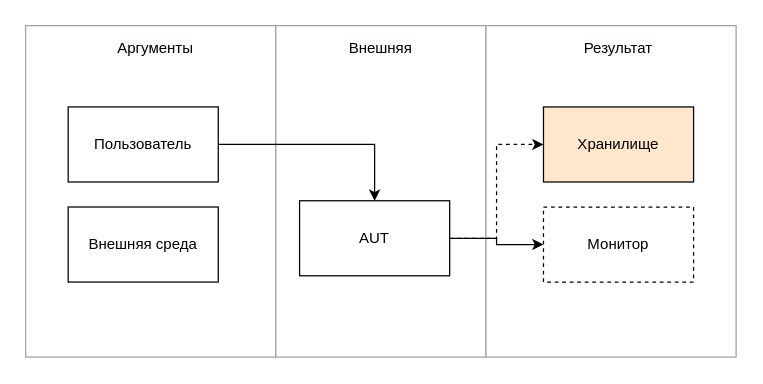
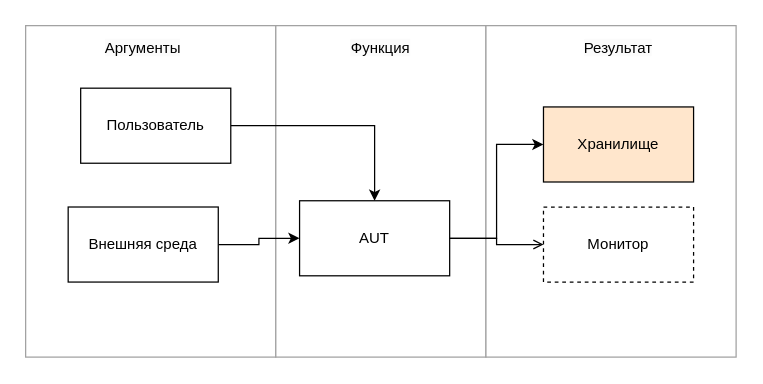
(381, 48) -> (381, 48)
(156, 53) -> (143, 53)
(143, 144) -> (156, 126)
(496, 172) -> (496, 172)
none -> (258, 244)
(533, 244) -> (536, 244)
